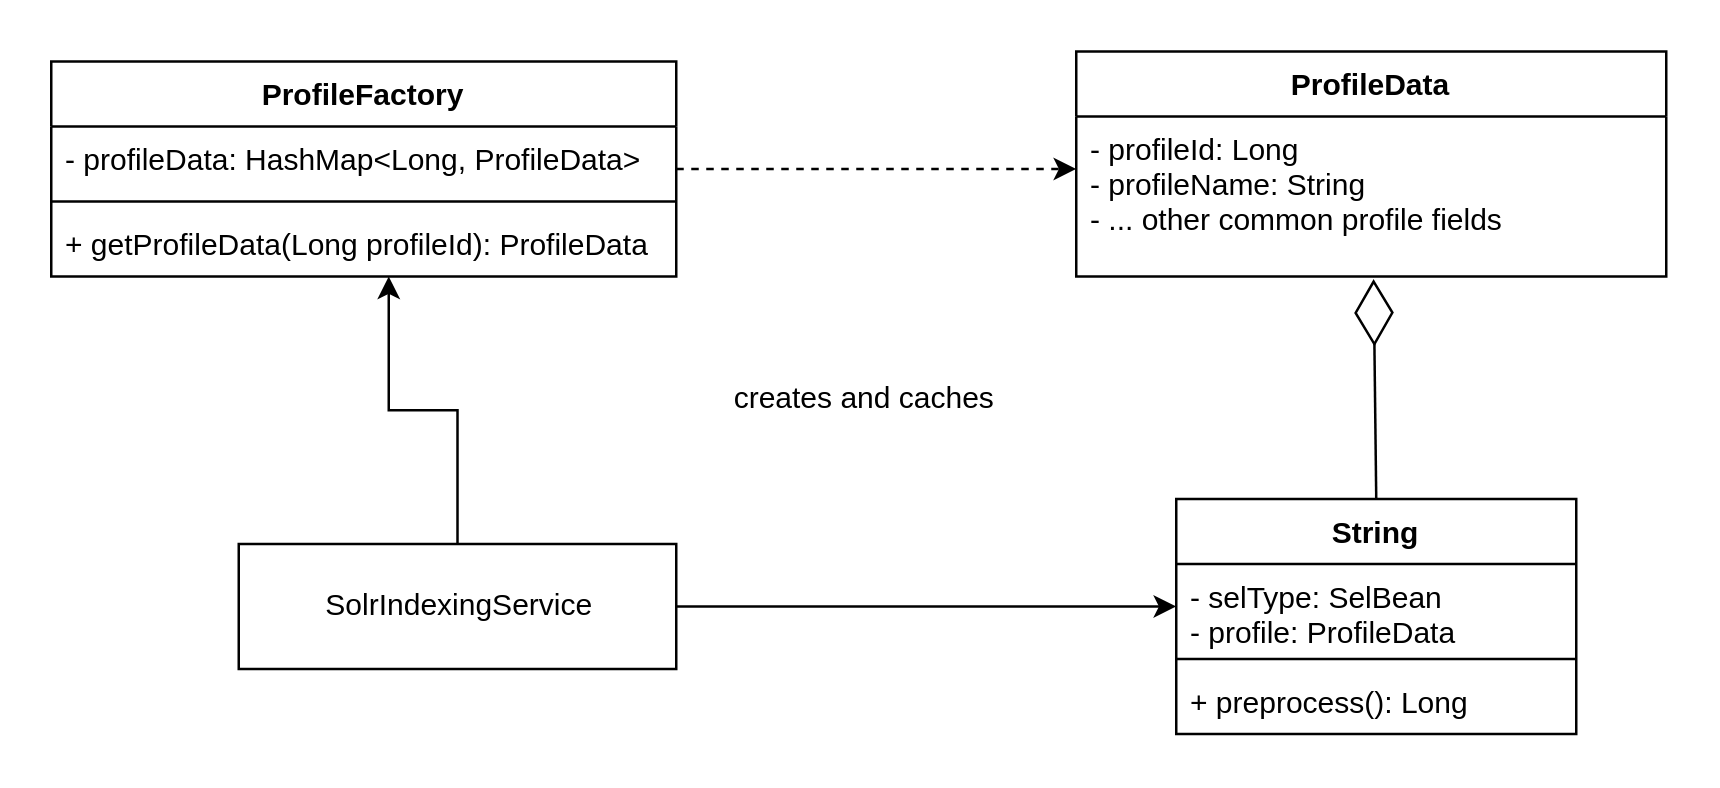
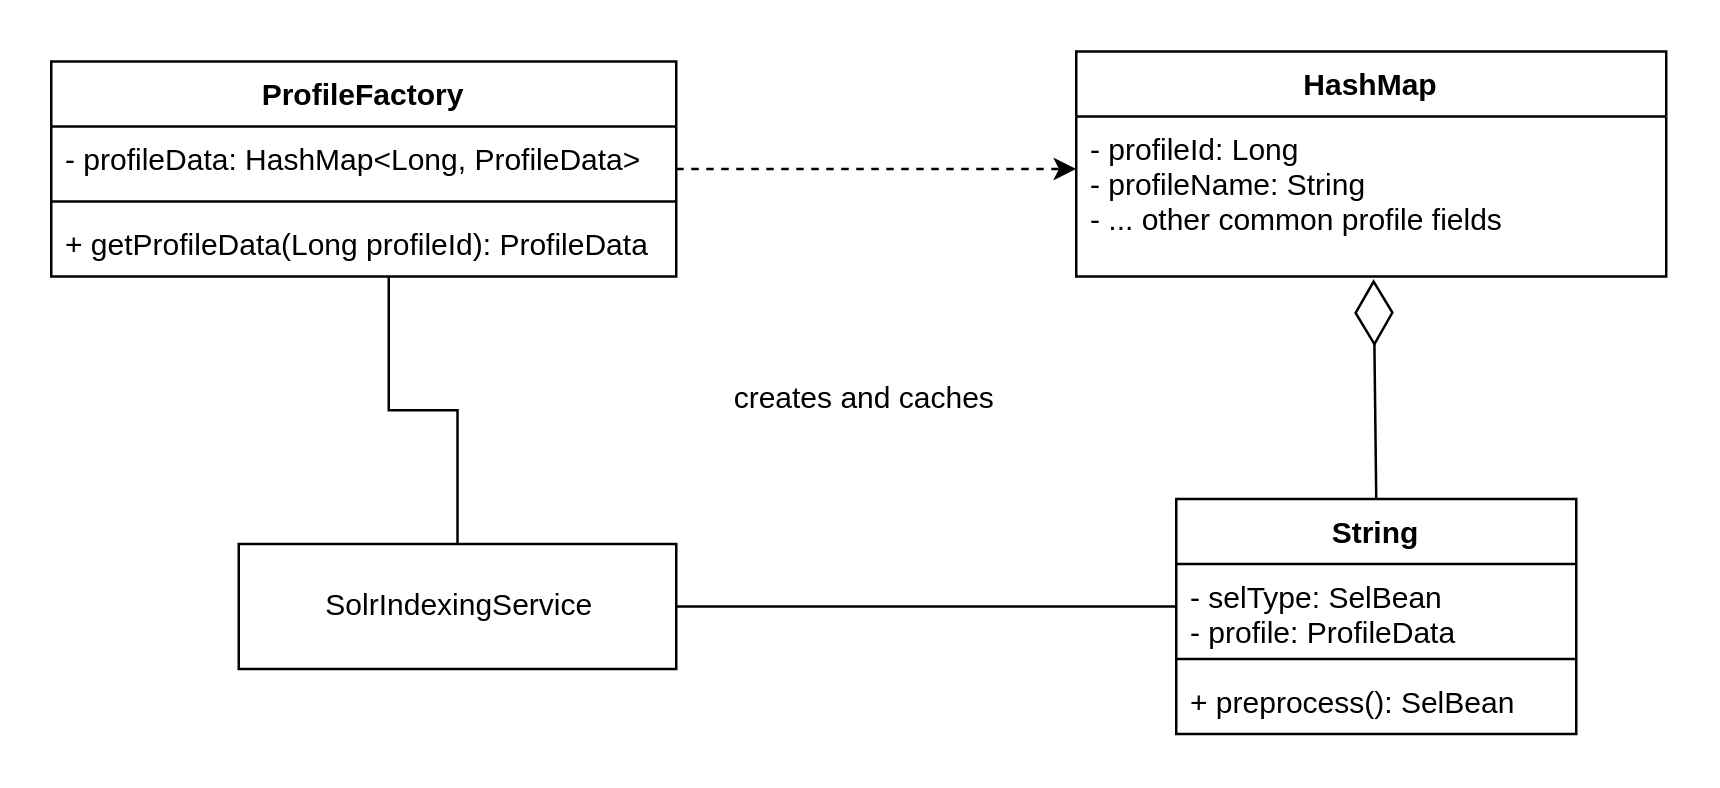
(1370, 85) -> (1370, 85)
(389, 294) -> (389, 289)
(1158, 606) -> (1164, 606)
(1346, 703) -> (1368, 703)
